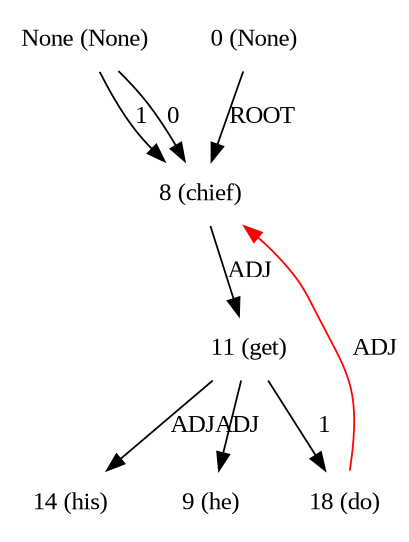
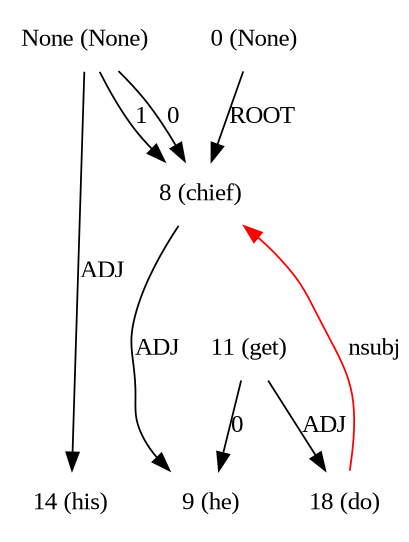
(222, 262) -> (131, 339)
(375, 348) -> (375, 348)
(167, 420) -> (78, 262)
(237, 425) -> (237, 425)
(324, 425) -> (324, 425)
